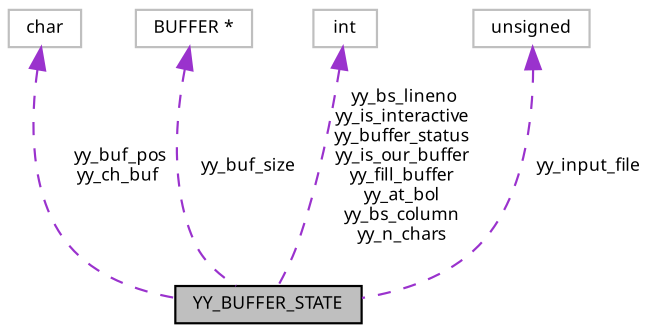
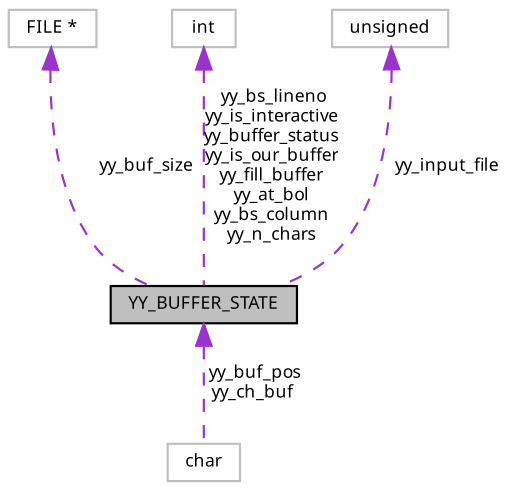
(194, 28) -> (53, 28)
(52, 219) -> (204, 395)
